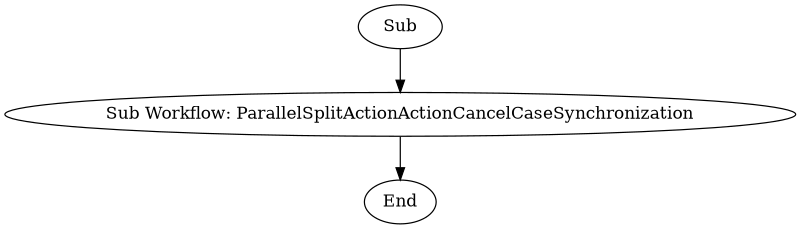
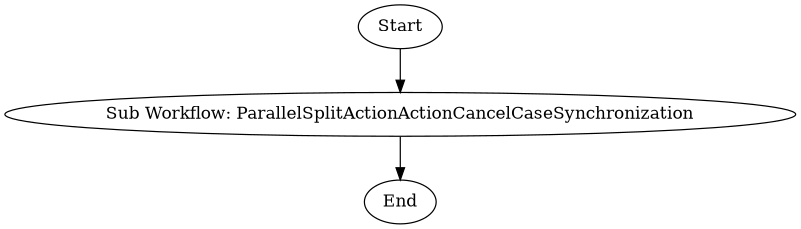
(400, 27) -> (400, 27)
